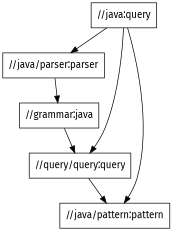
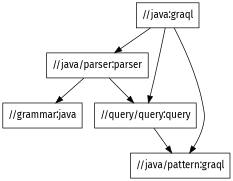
(124, 15) -> (168, 15)
(68, 137) -> (119, 88)
(115, 216) -> (180, 166)
